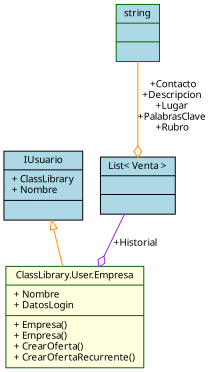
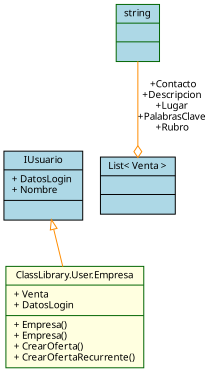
(43, 179) -> (42, 179)
(114, 235) -> none
(37, 294) -> (32, 294)
